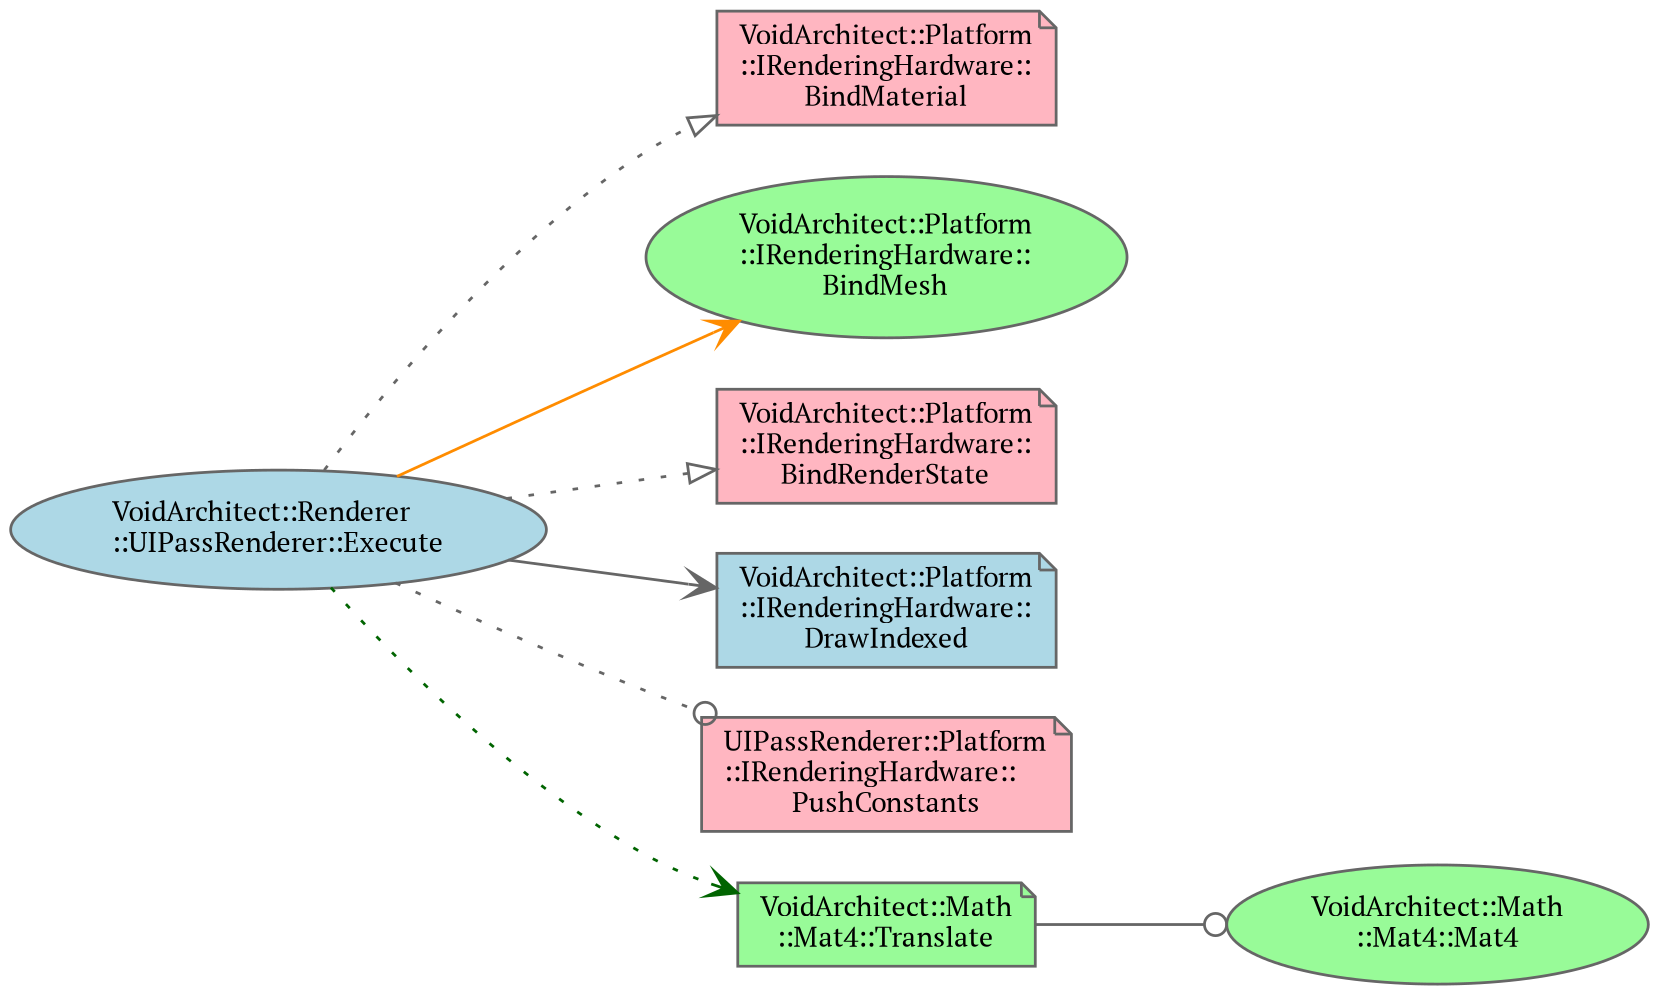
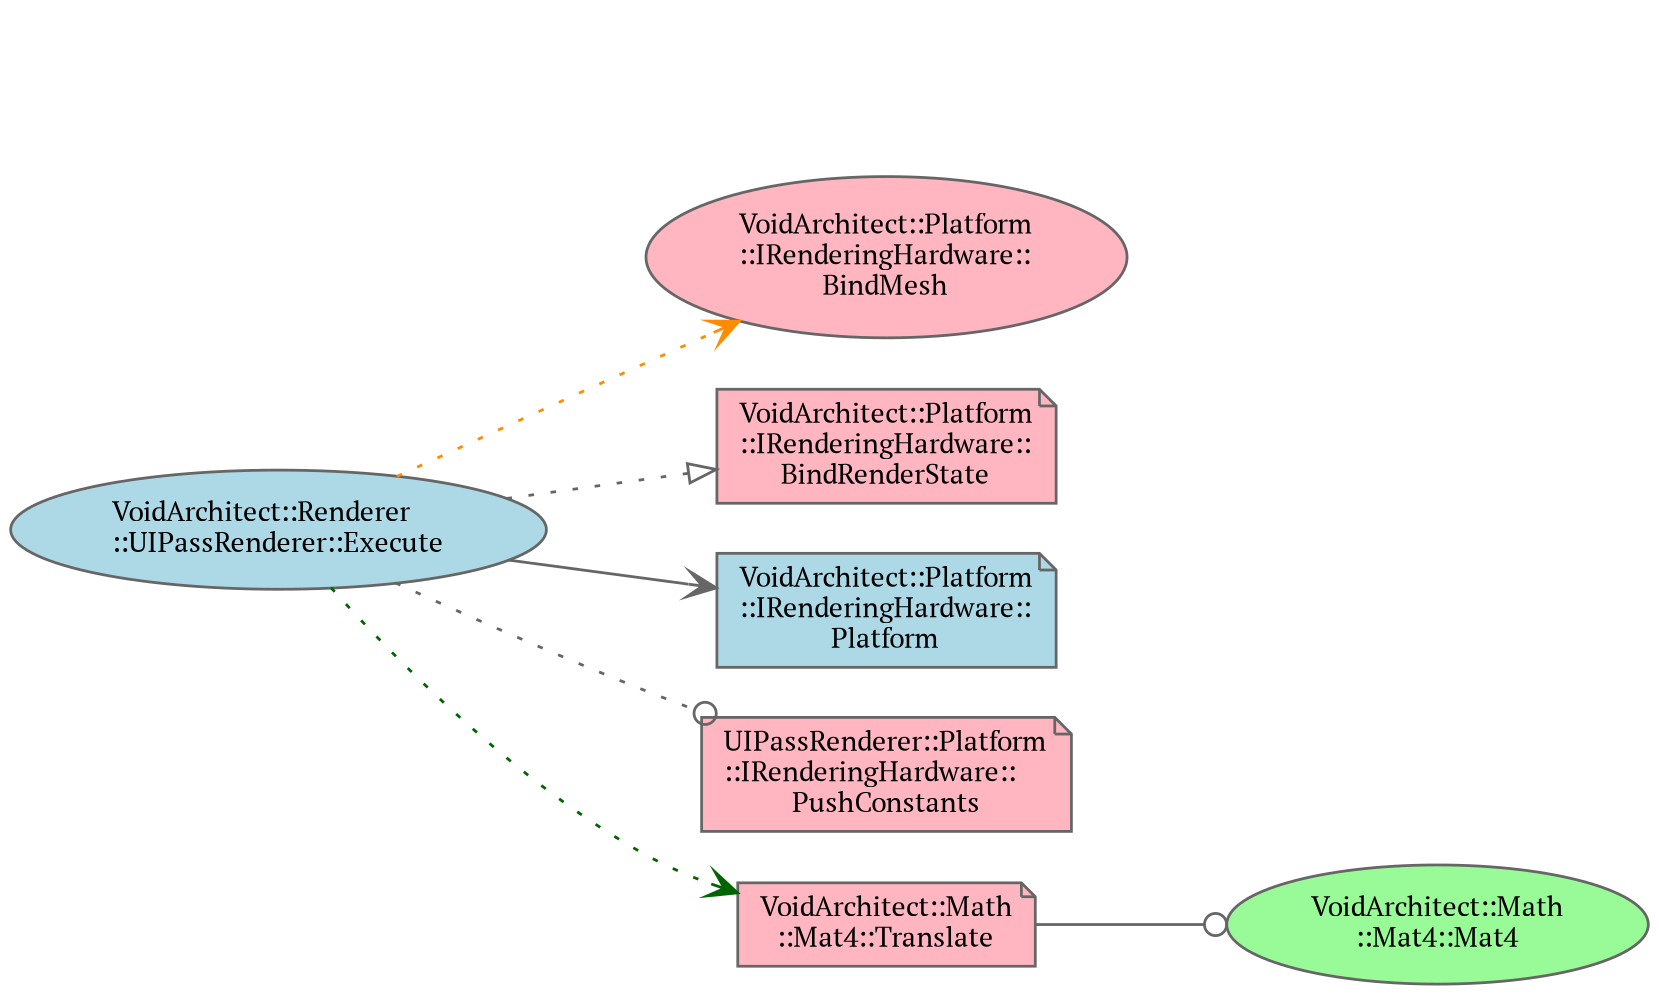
(887, 68) -> none
(887, 257) -> (887, 257)
(555, 404) -> (555, 404)
(887, 610) -> (887, 610)
(887, 925) -> (887, 925)
